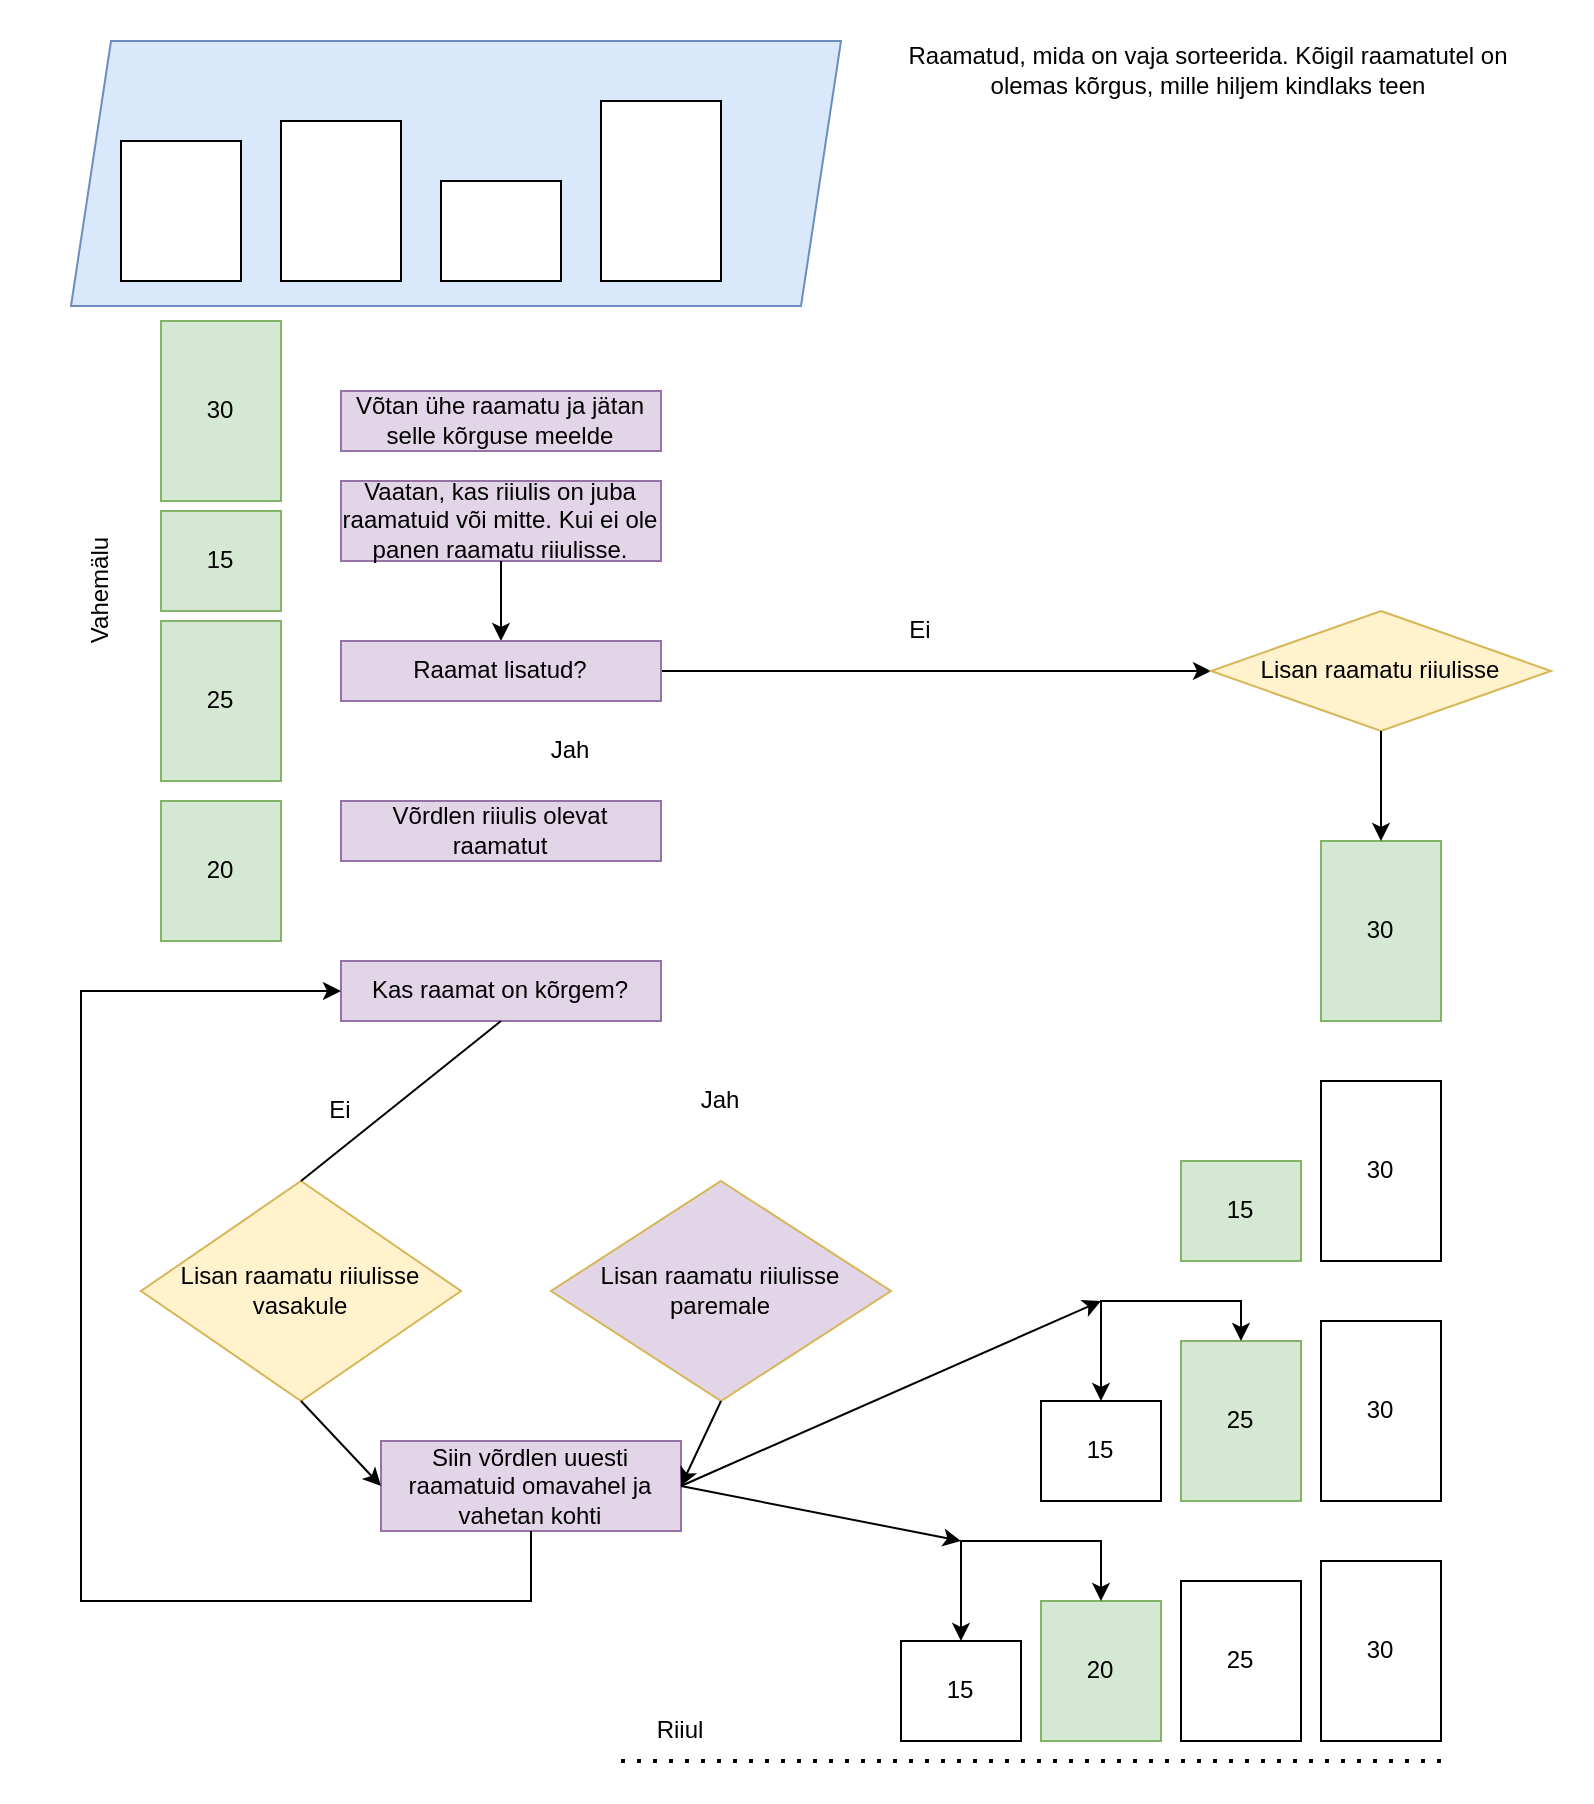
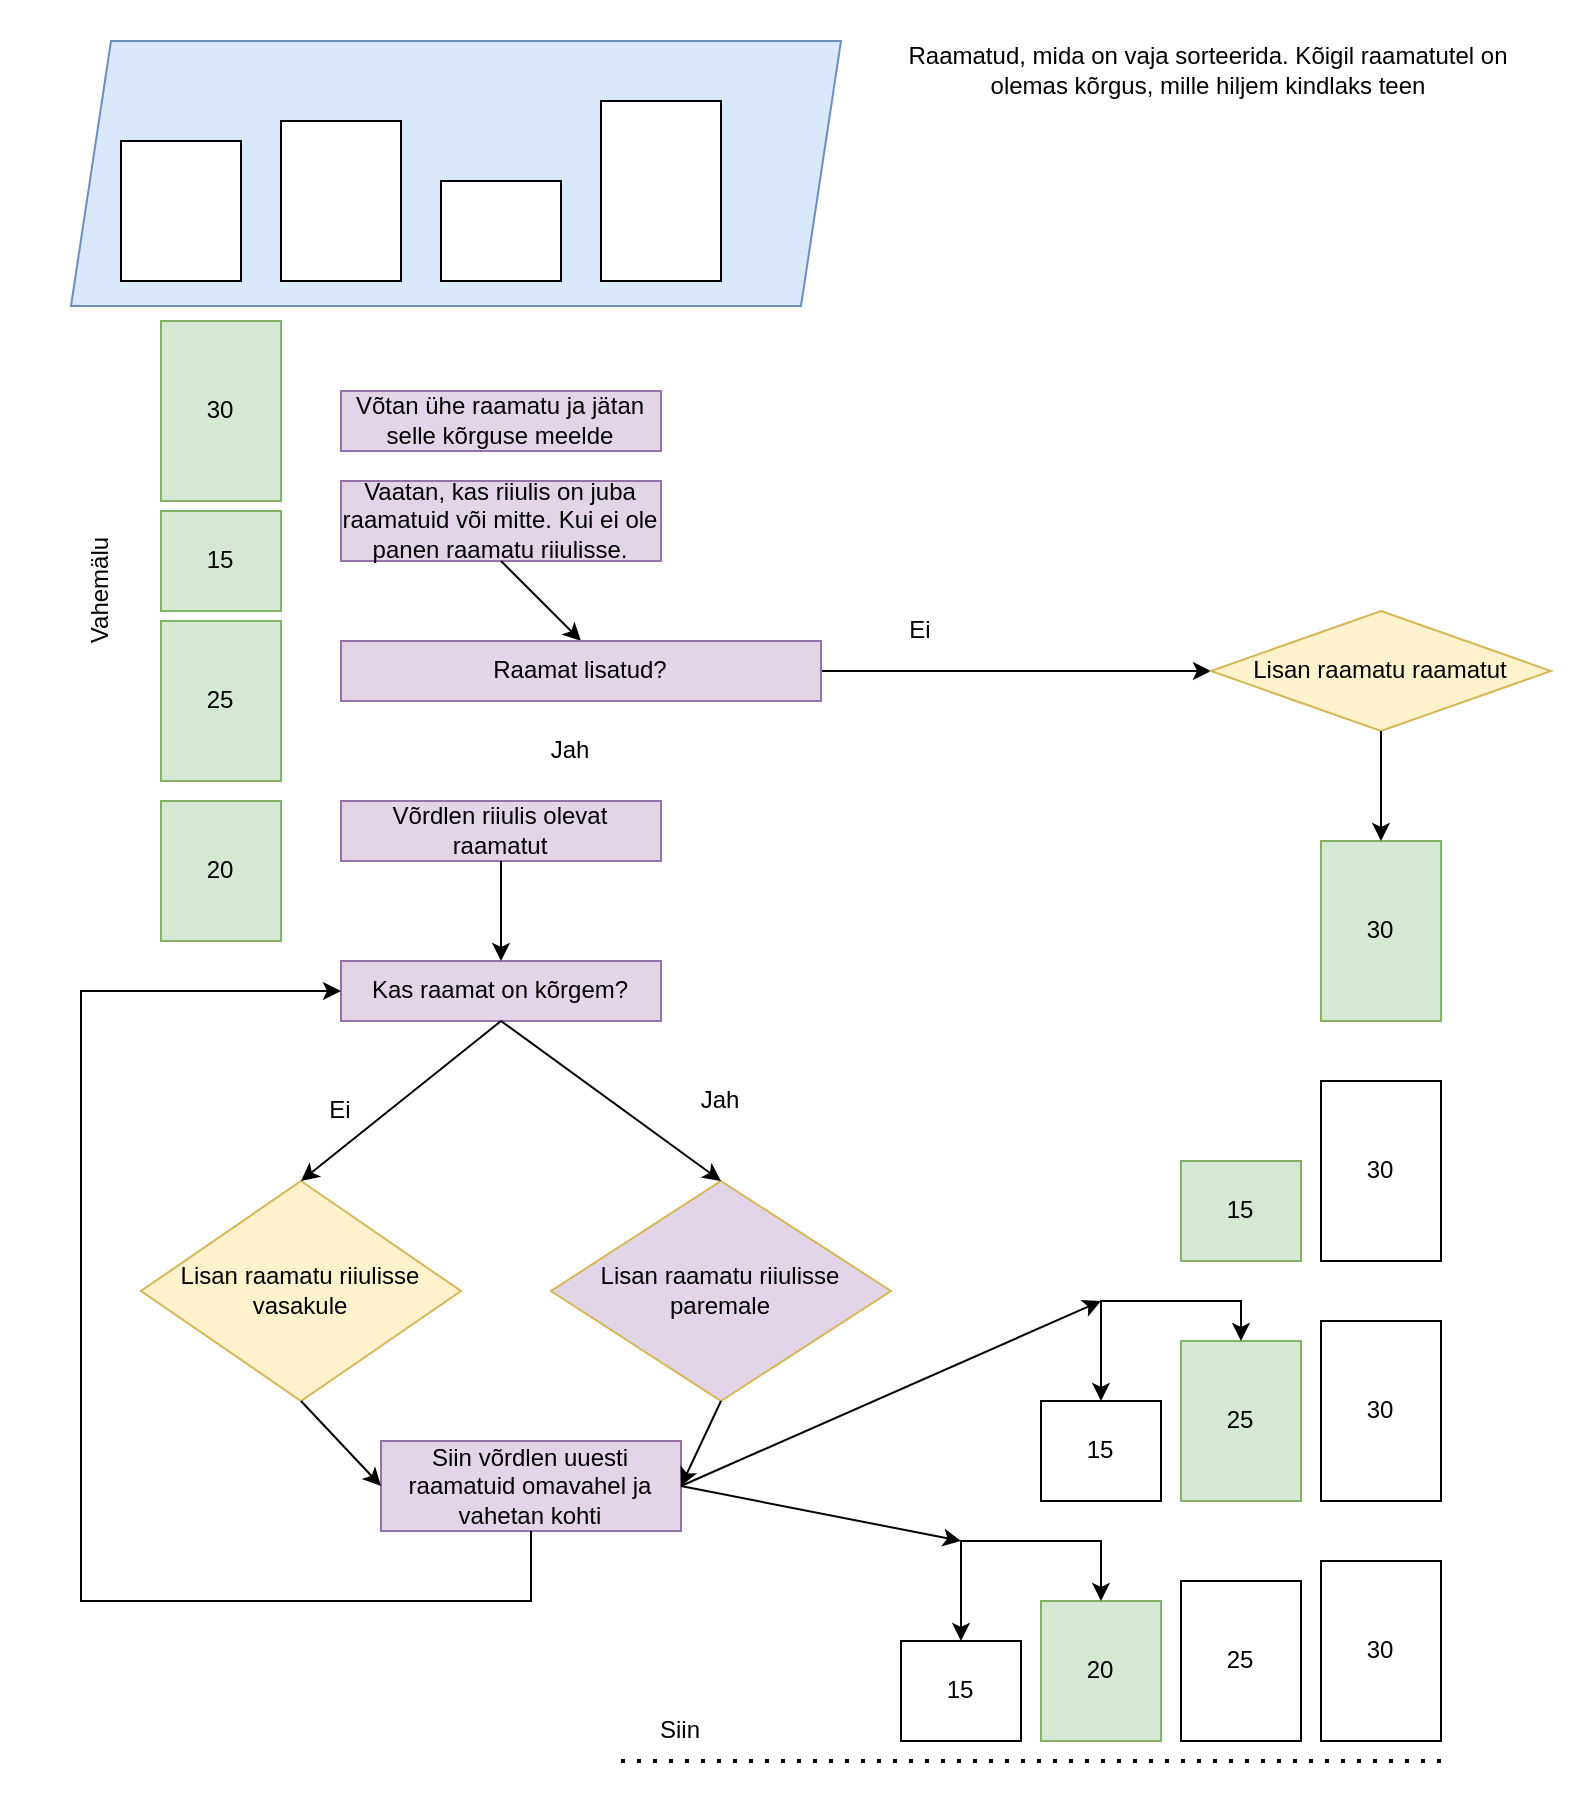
(501, 671) -> (581, 671)
(1381, 671) -> (1381, 671)
none -> (501, 904)
none -> (606, 1098)
(308, 1175) -> (313, 1172)
(681, 1731) -> (681, 1731)
